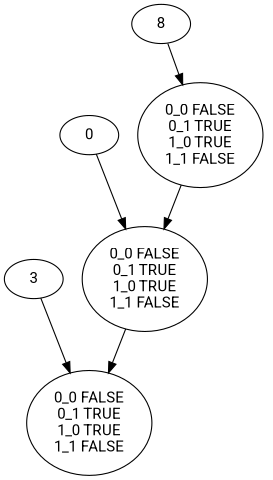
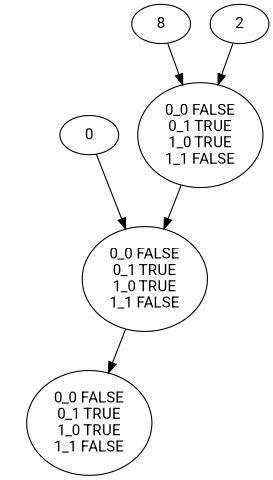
none -> (240, 24)
(34, 279) -> none
